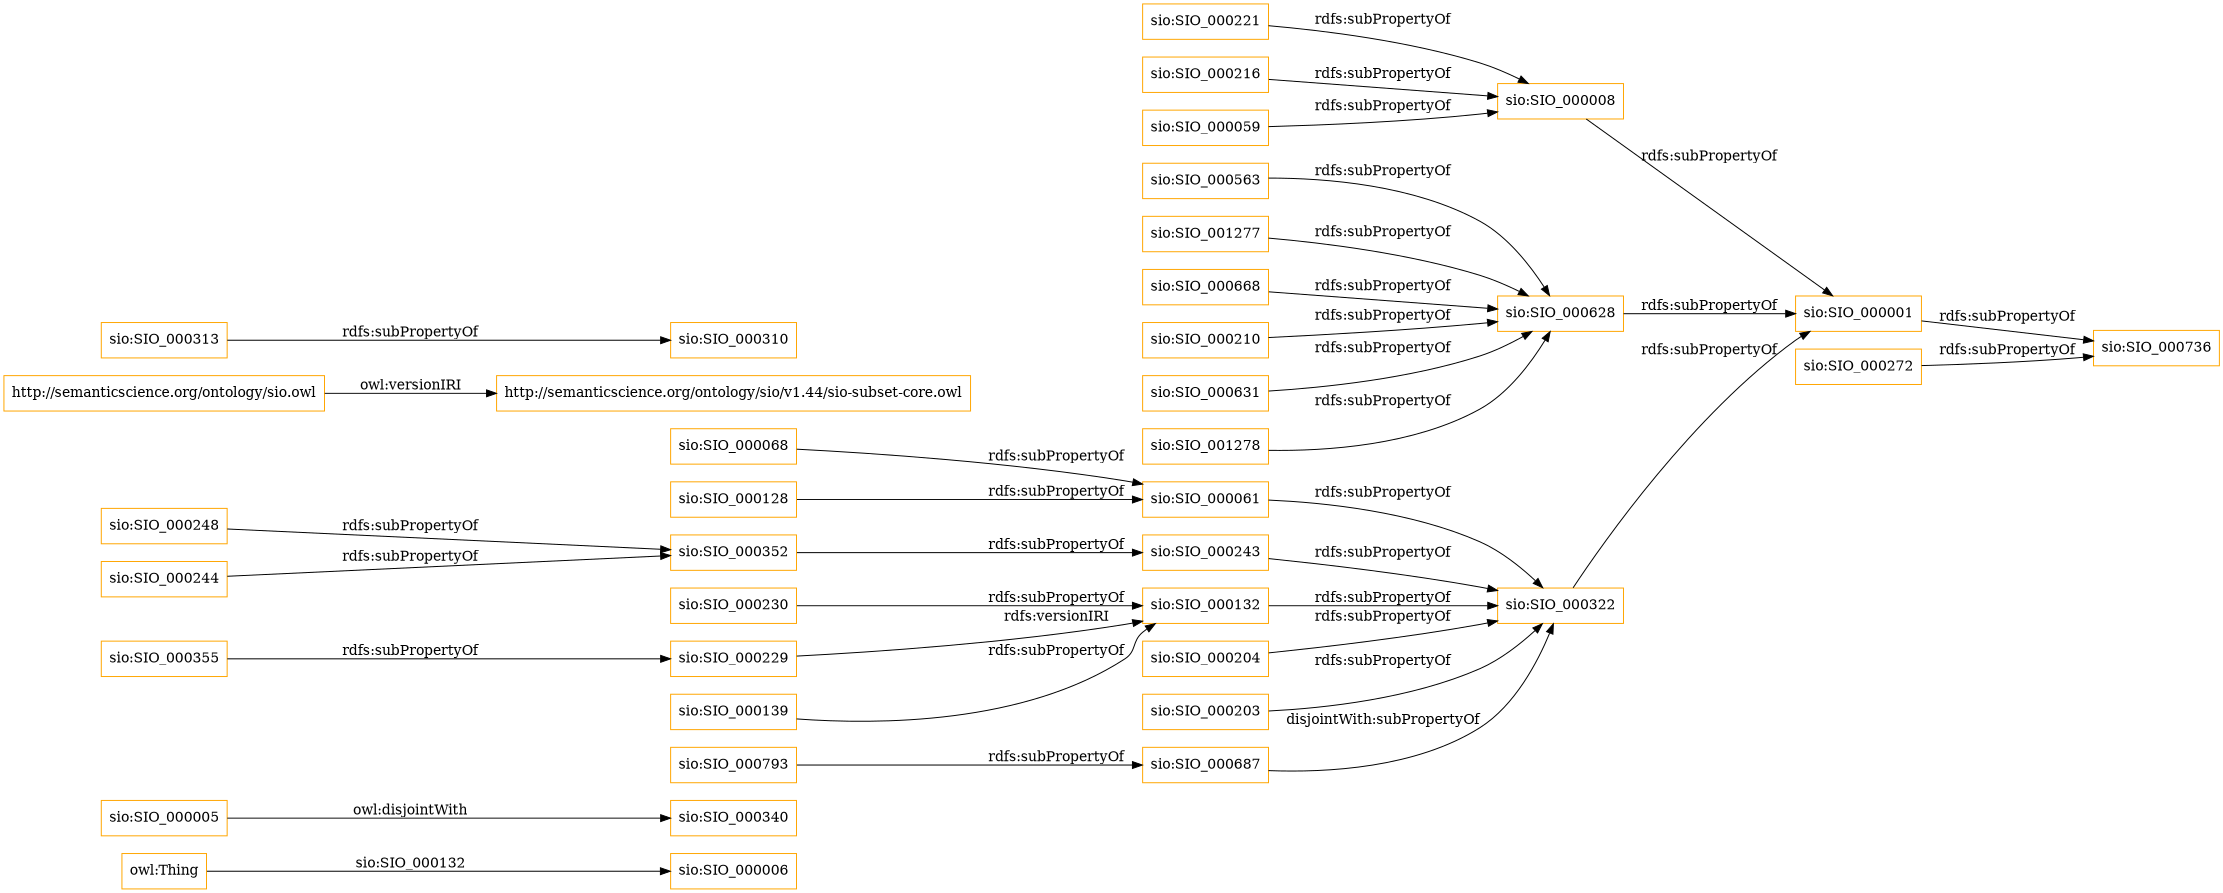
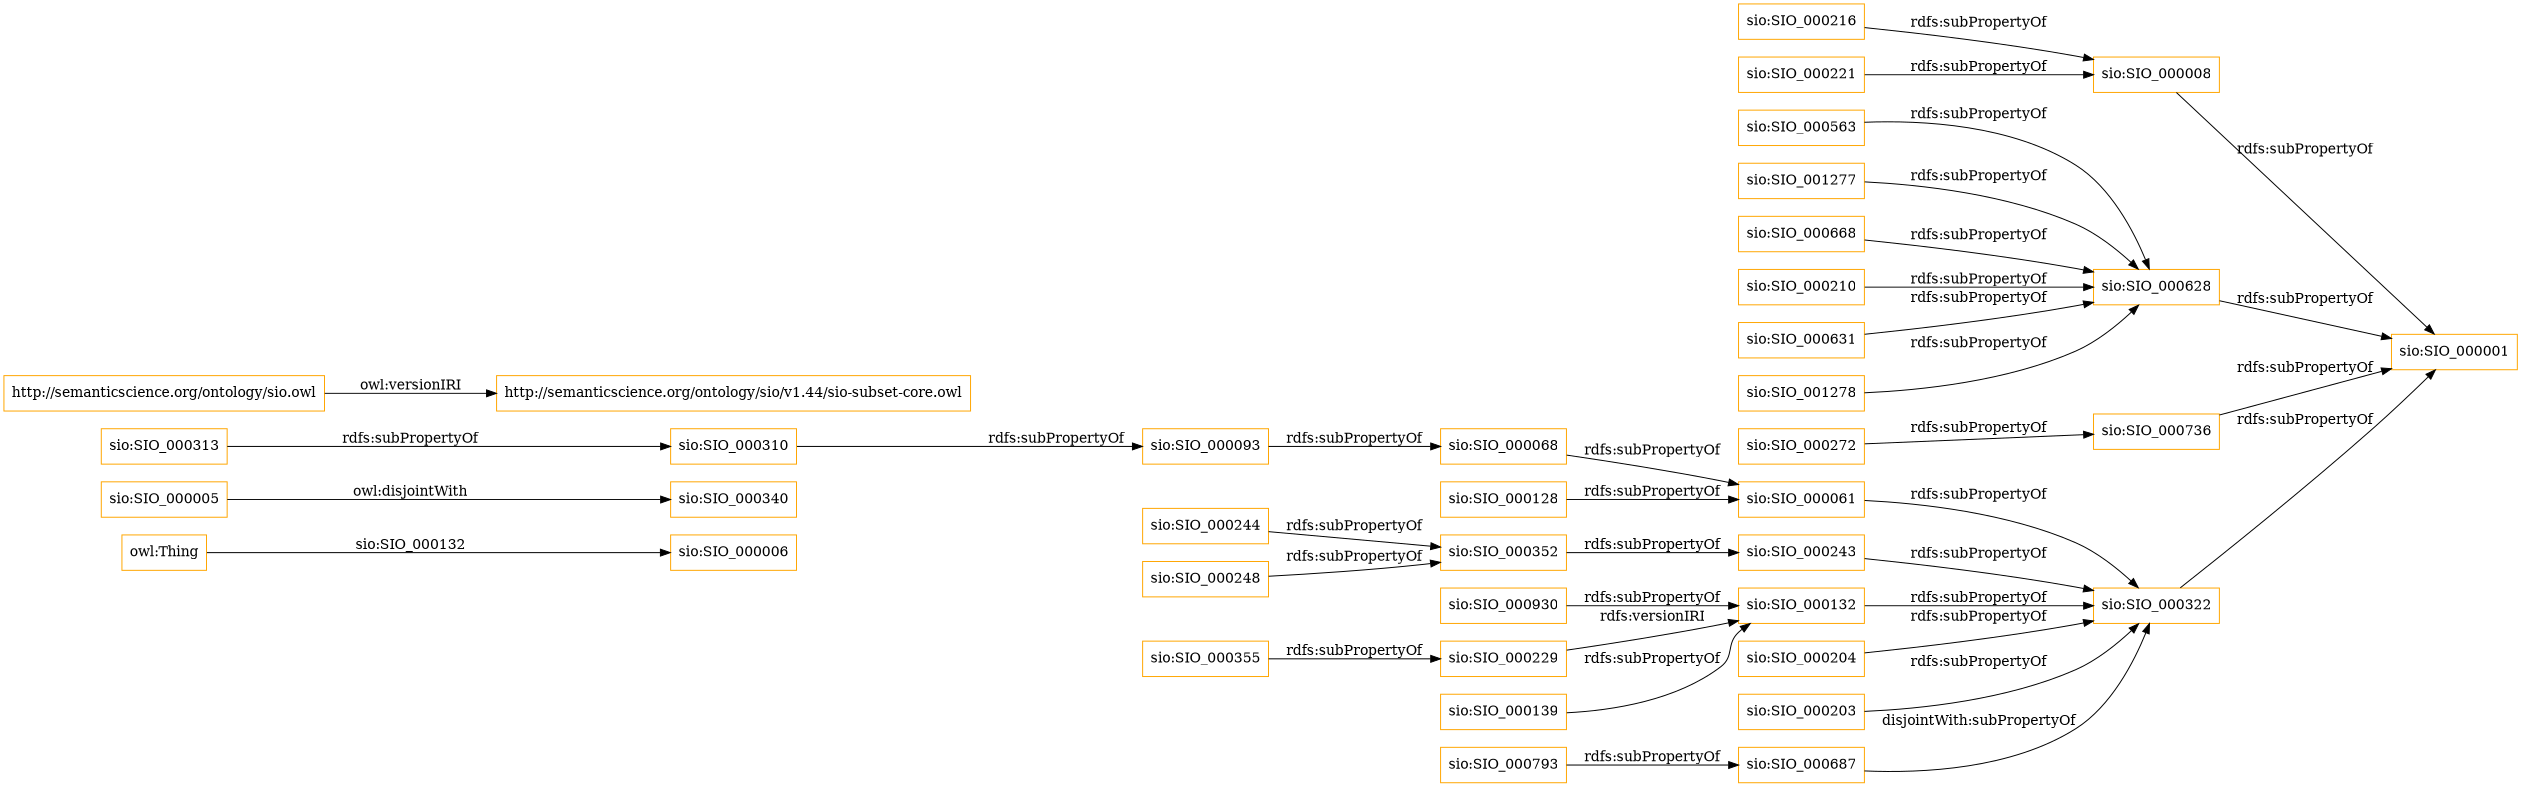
(1206, 128) -> none
(2003, 330) -> (2301, 393)
none -> (1206, 446)
(734, 606) -> (1504, 606)
